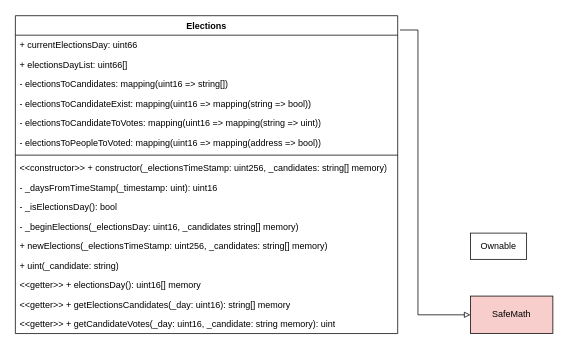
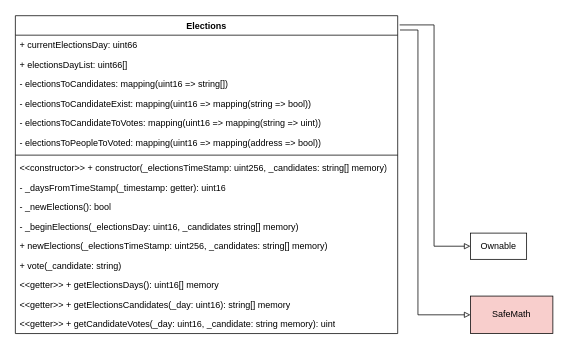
none -> (434, 133)
(126, 188) -> (133, 188)
(76, 208) -> (72, 208)
(80, 266) -> (81, 266)
(123, 286) -> (133, 286)
